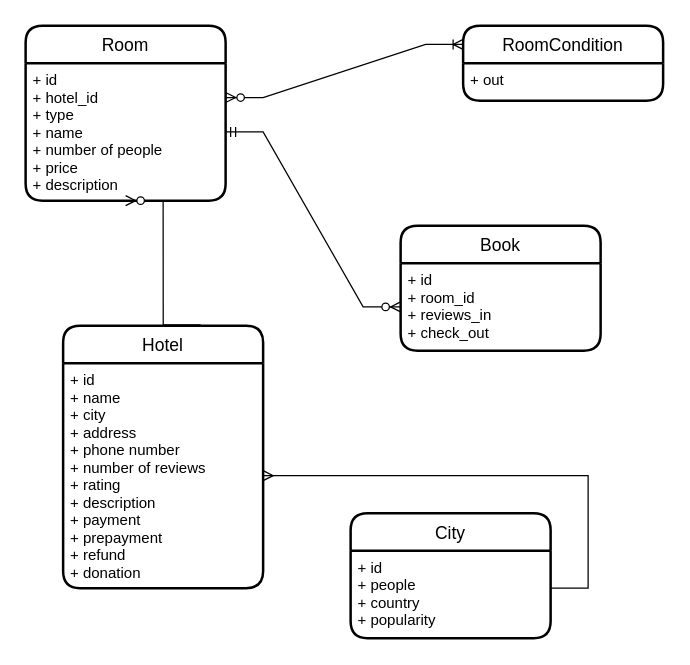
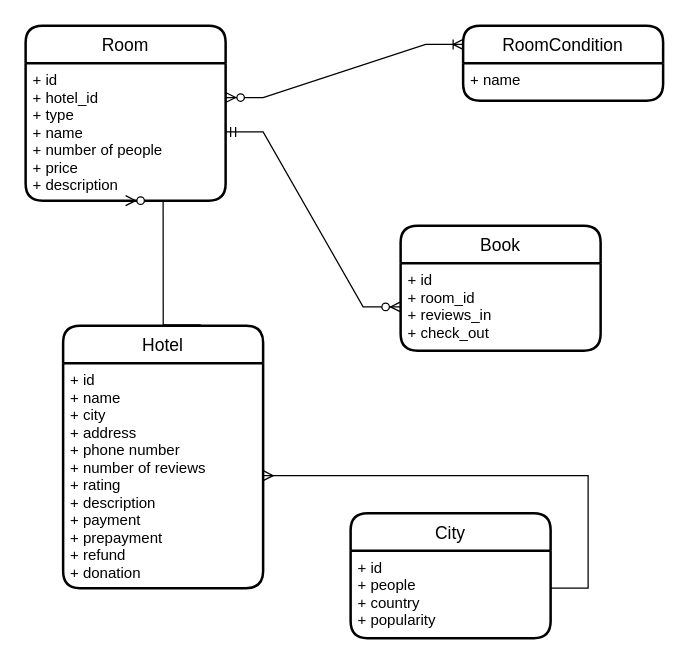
(489, 80) -> (493, 80)
